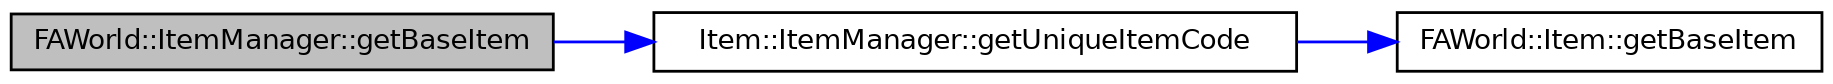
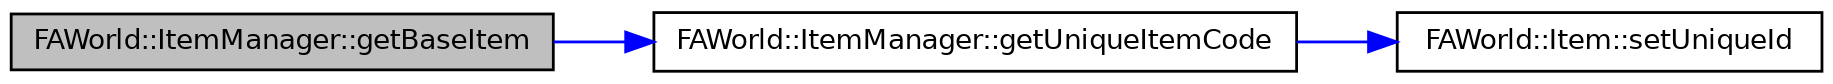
(975, 42) -> (975, 42)
(1610, 42) -> (1610, 42)
